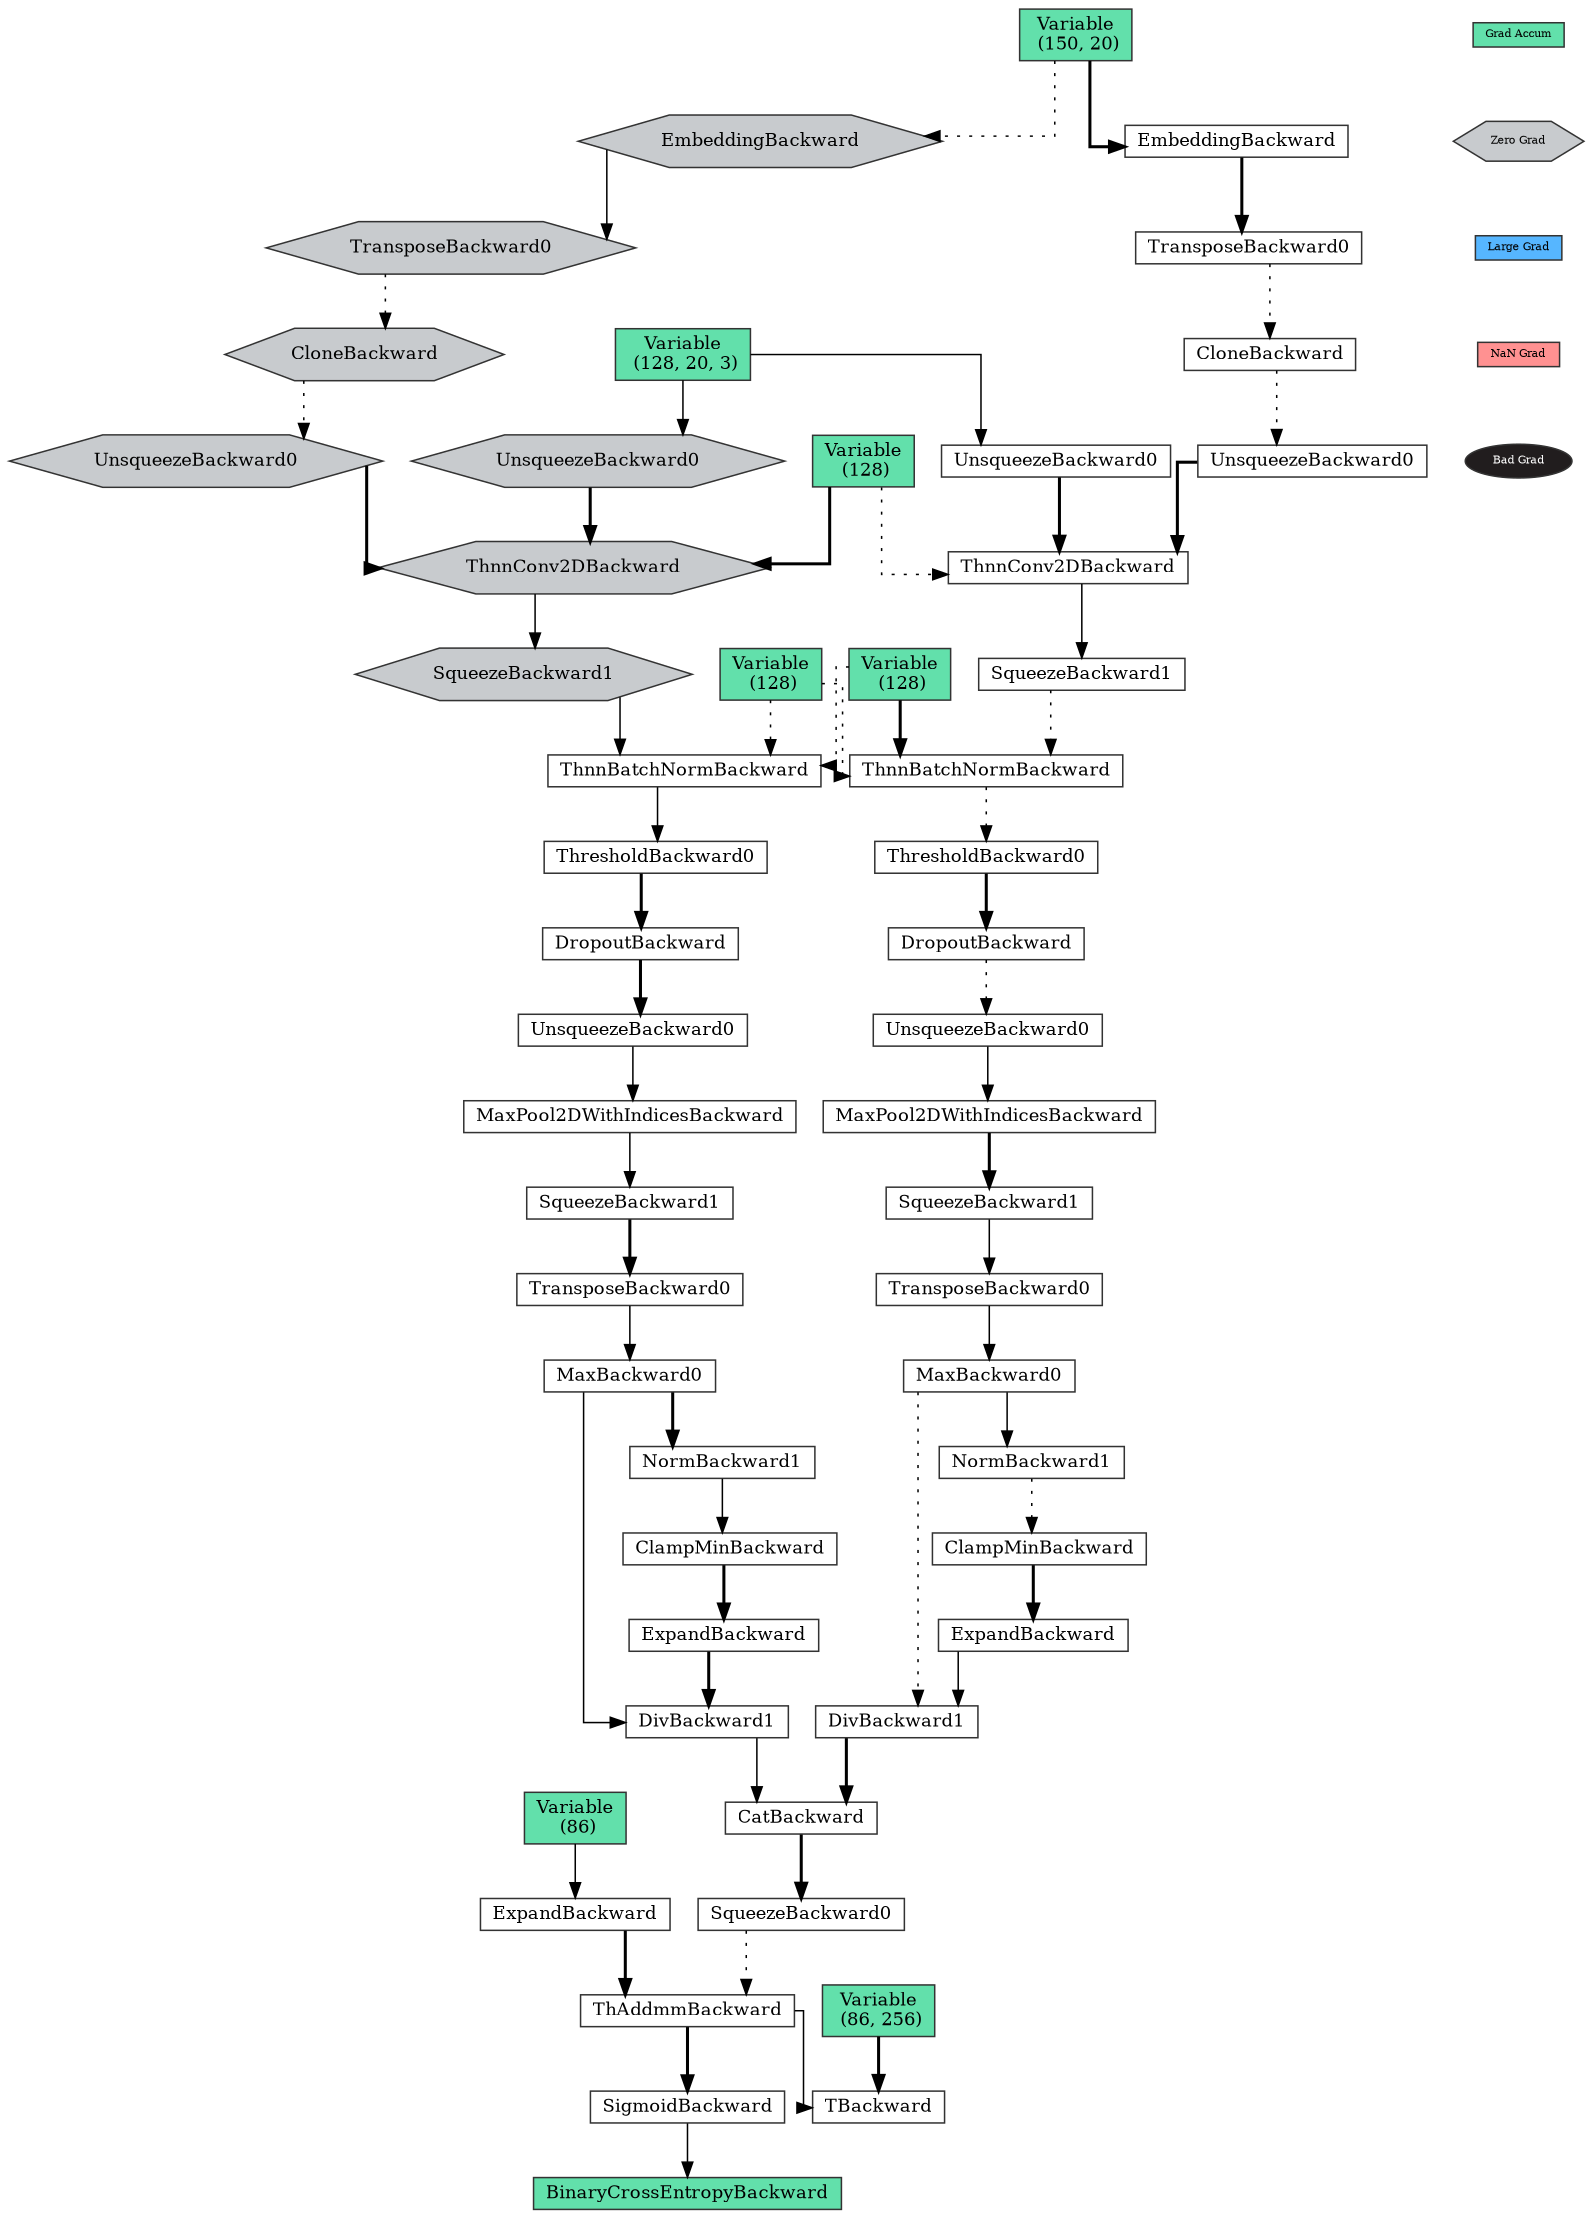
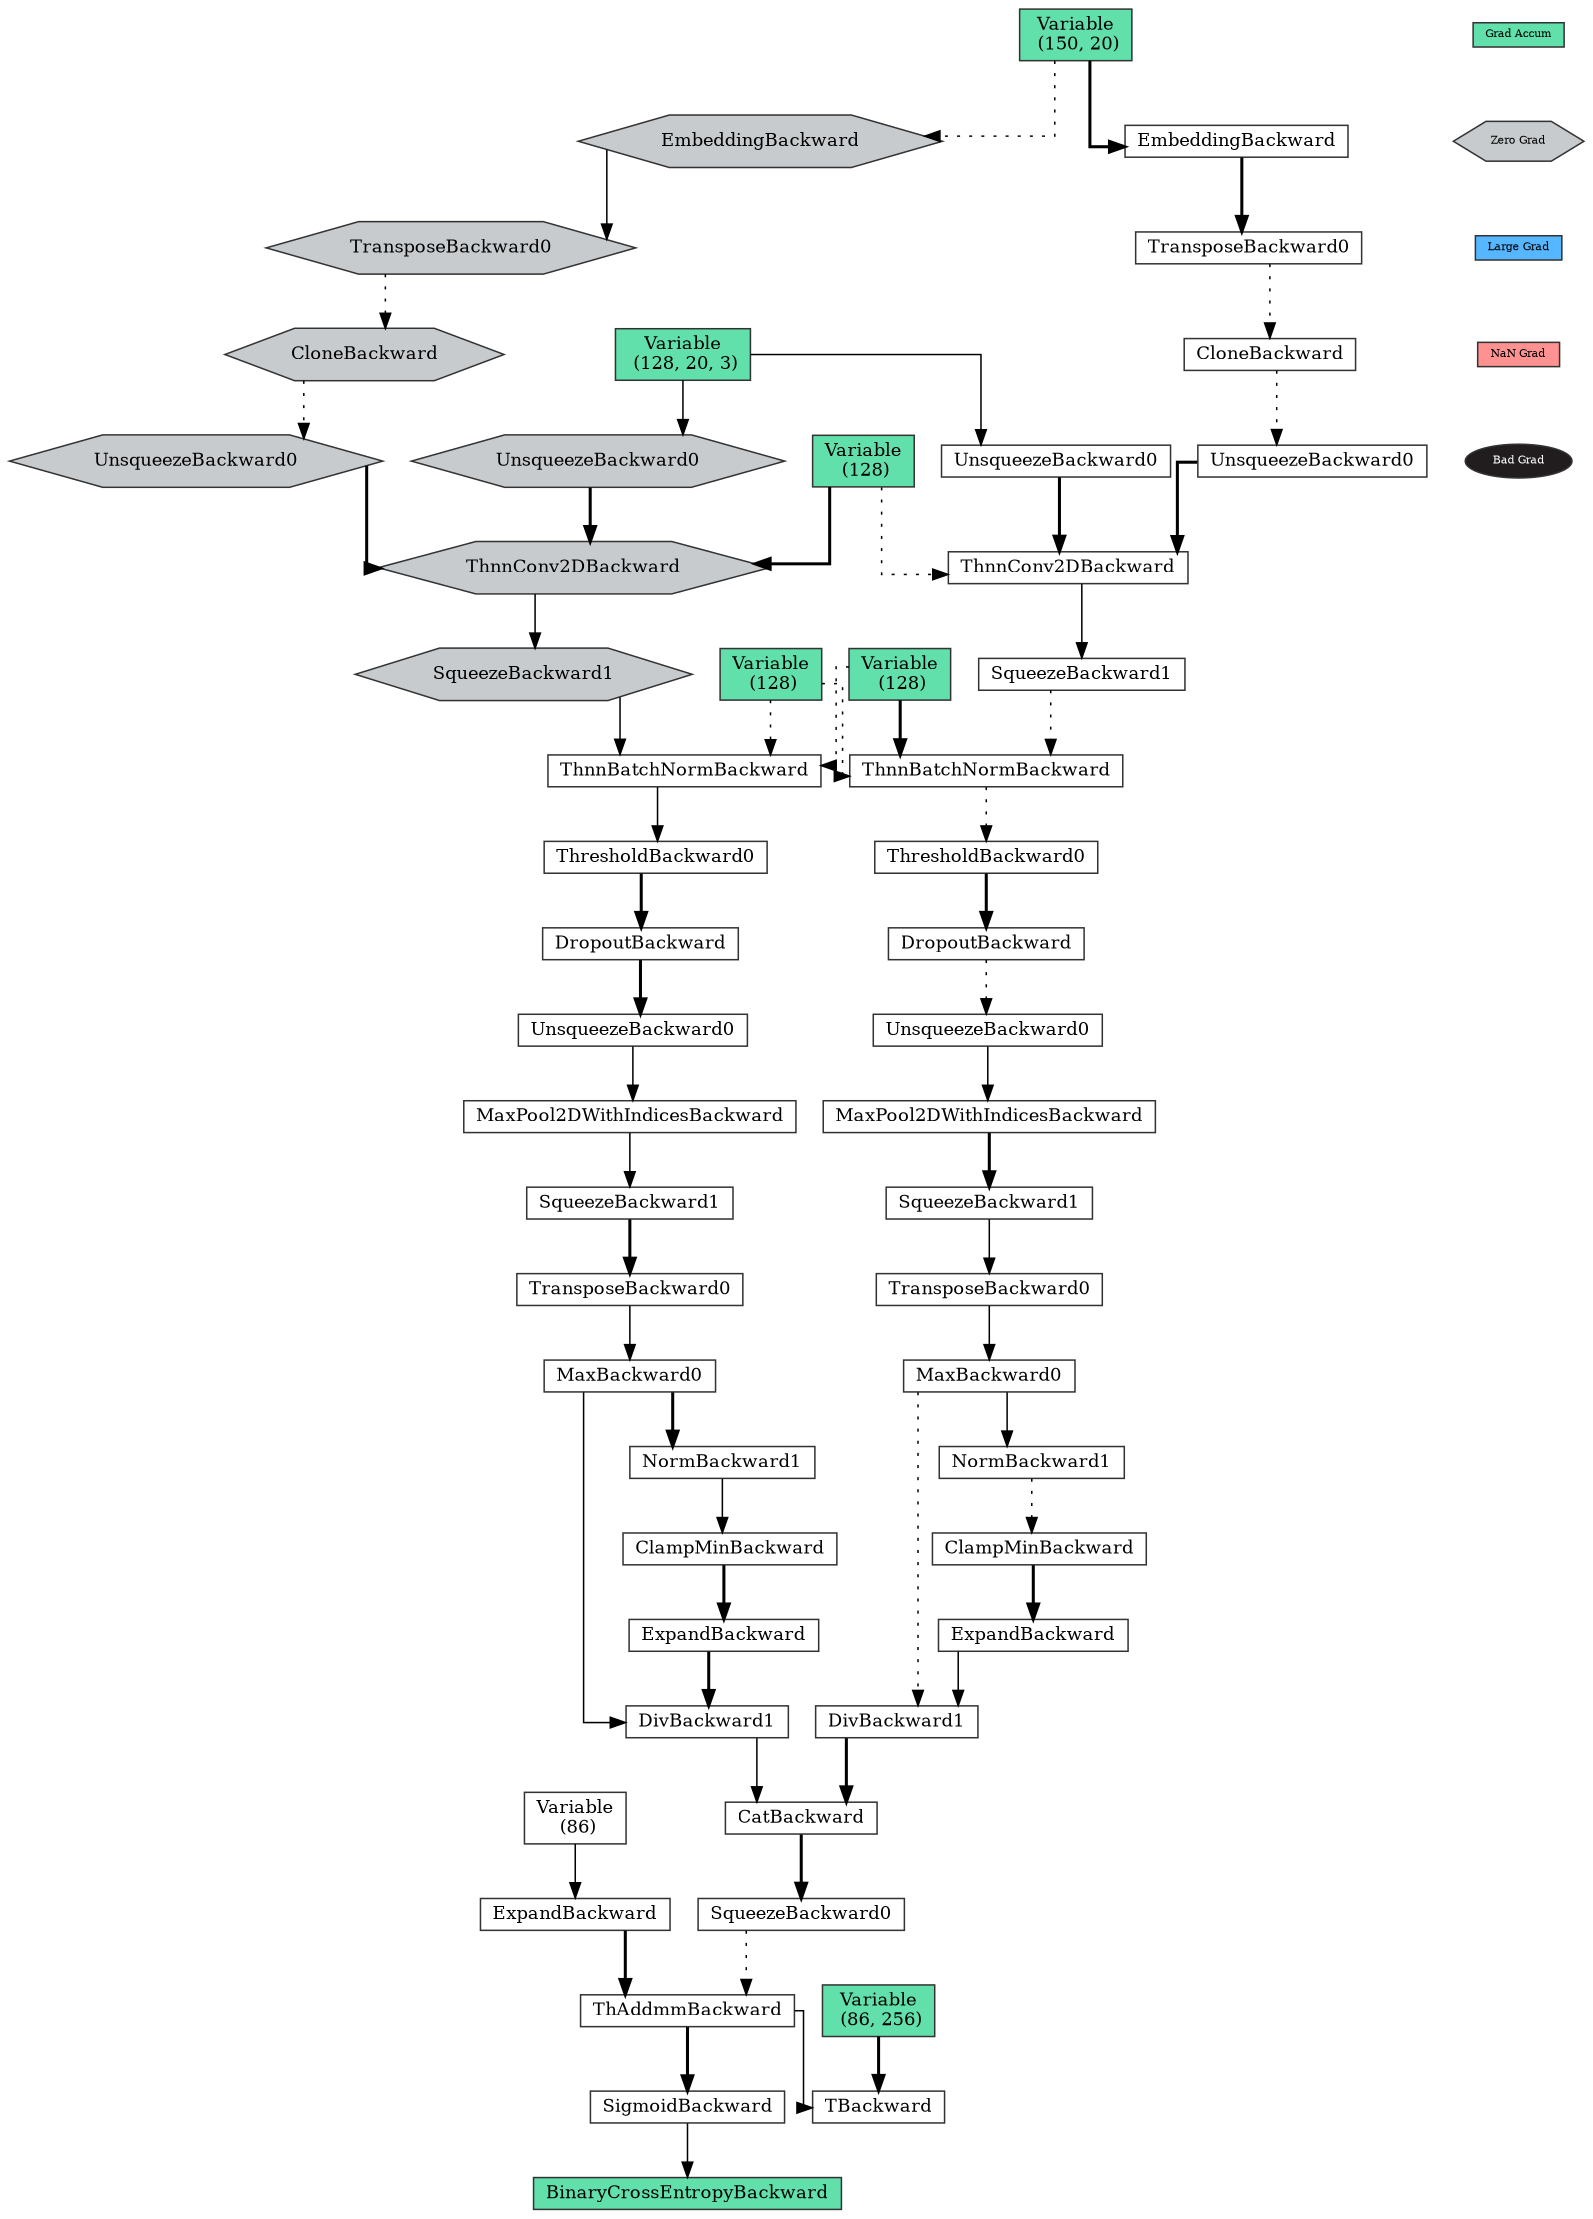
(575, 1818) -> (575, 1818)
